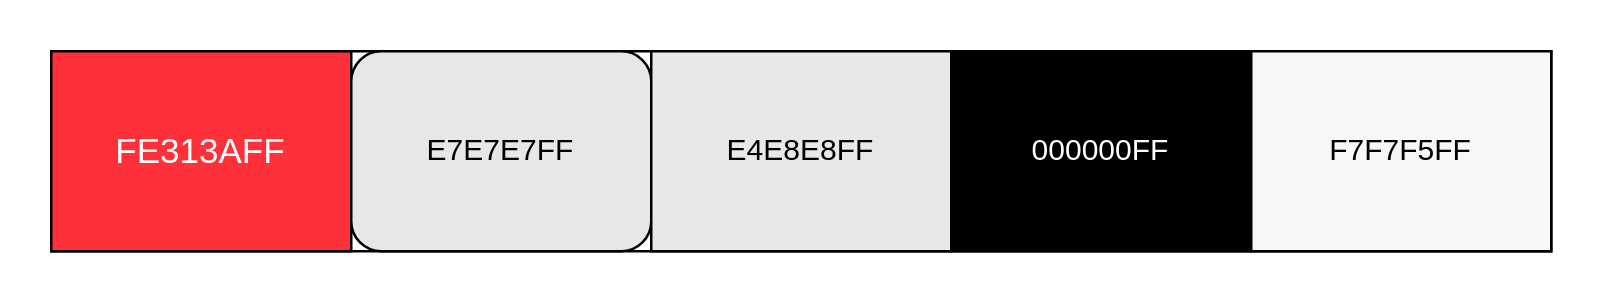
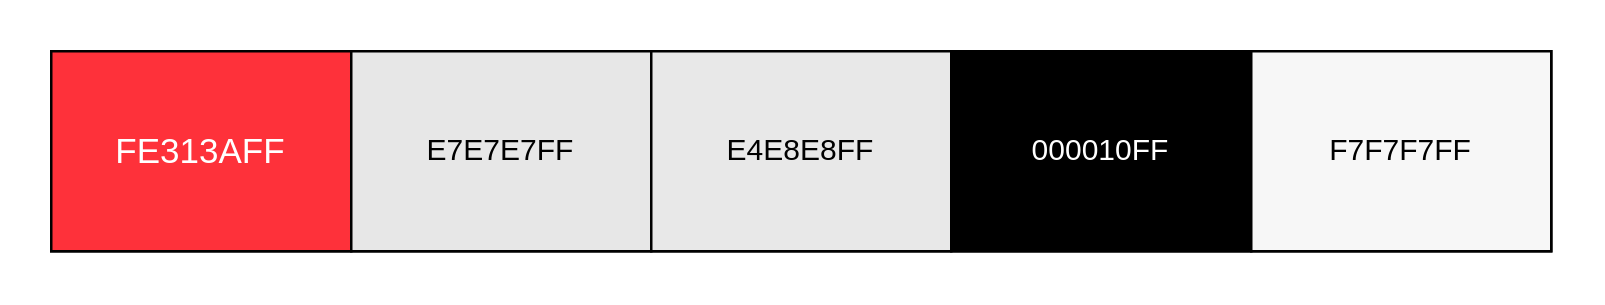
(501, 151) -> (501, 151)
(1101, 151) -> (1101, 151)
(1401, 151) -> (1401, 151)
